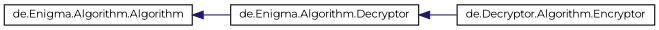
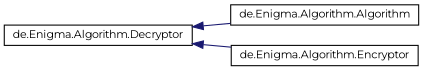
(217, 15) -> (217, 25)
(556, 15) -> (325, 56)
